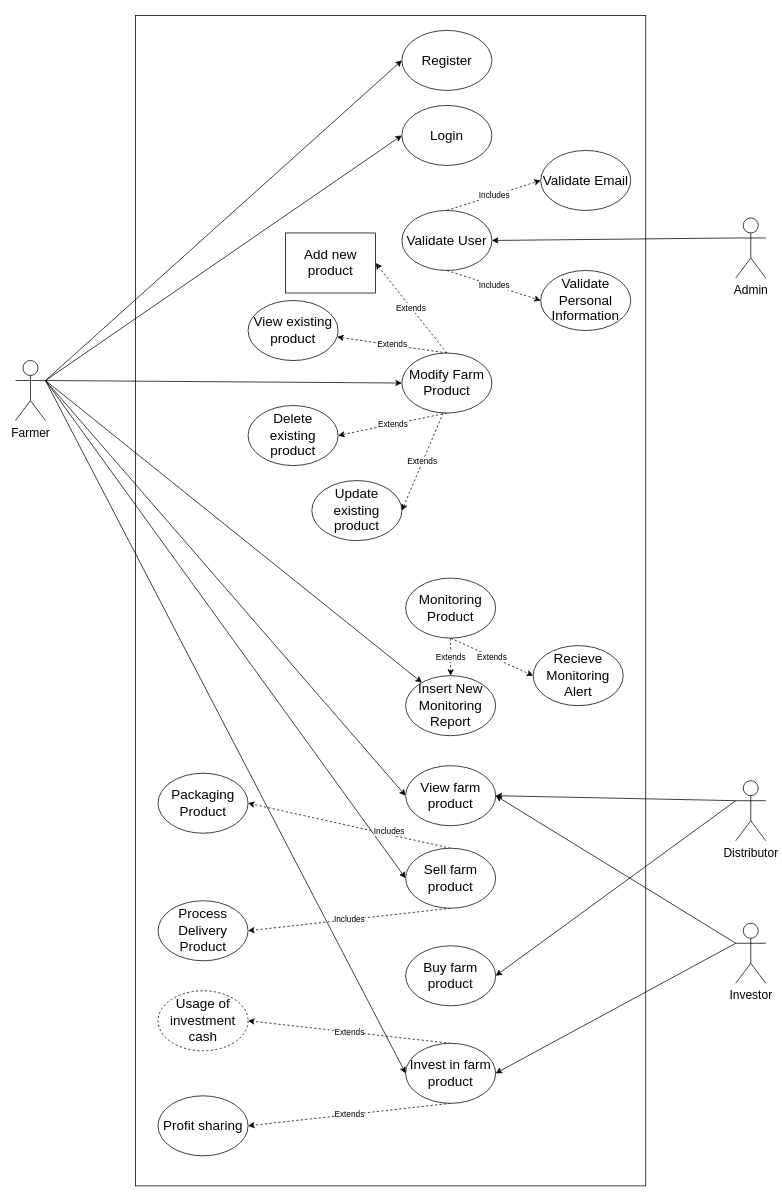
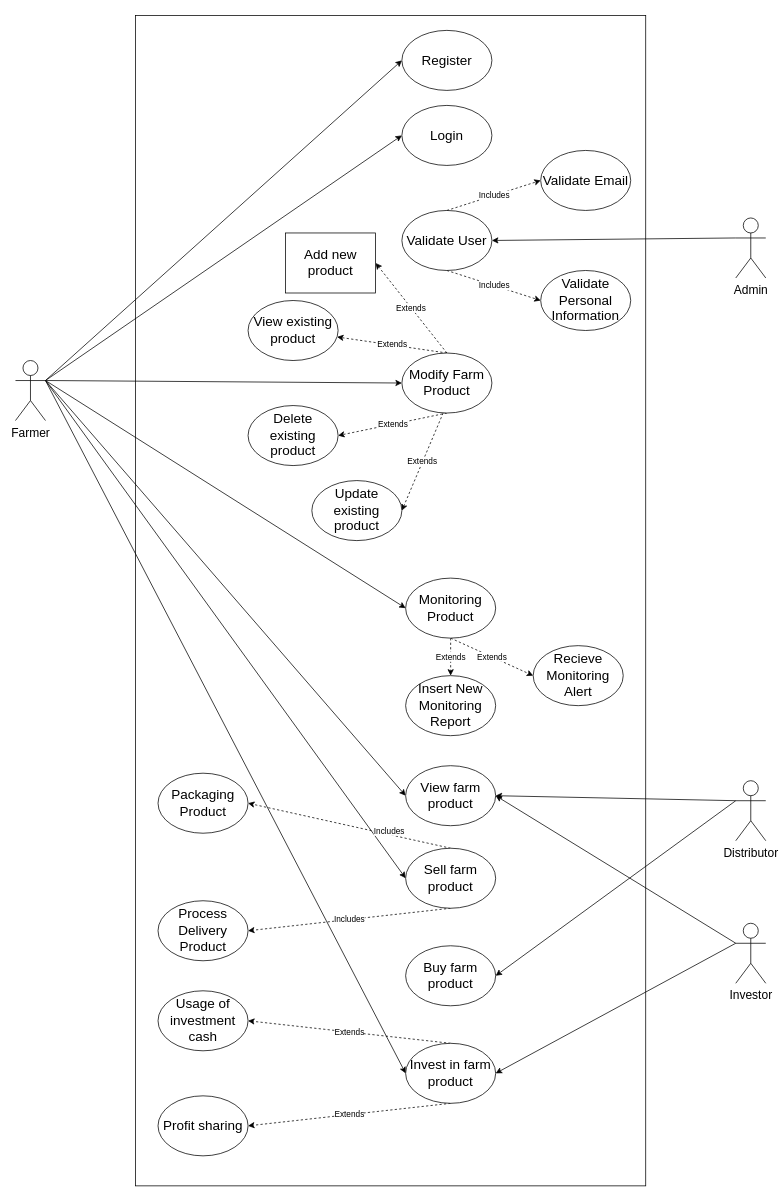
(234, 532) -> (225, 494)
(203, 1020) -> (203, 1020)
